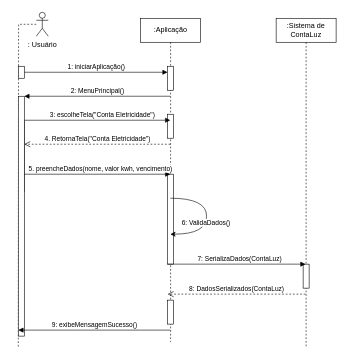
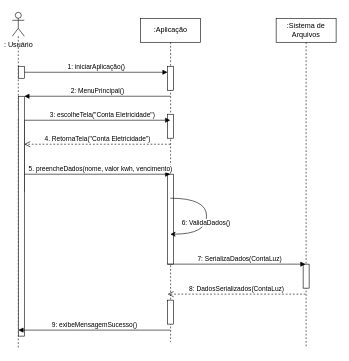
(42, 24) -> (18, 24)
(306, 30) -> (306, 30)
